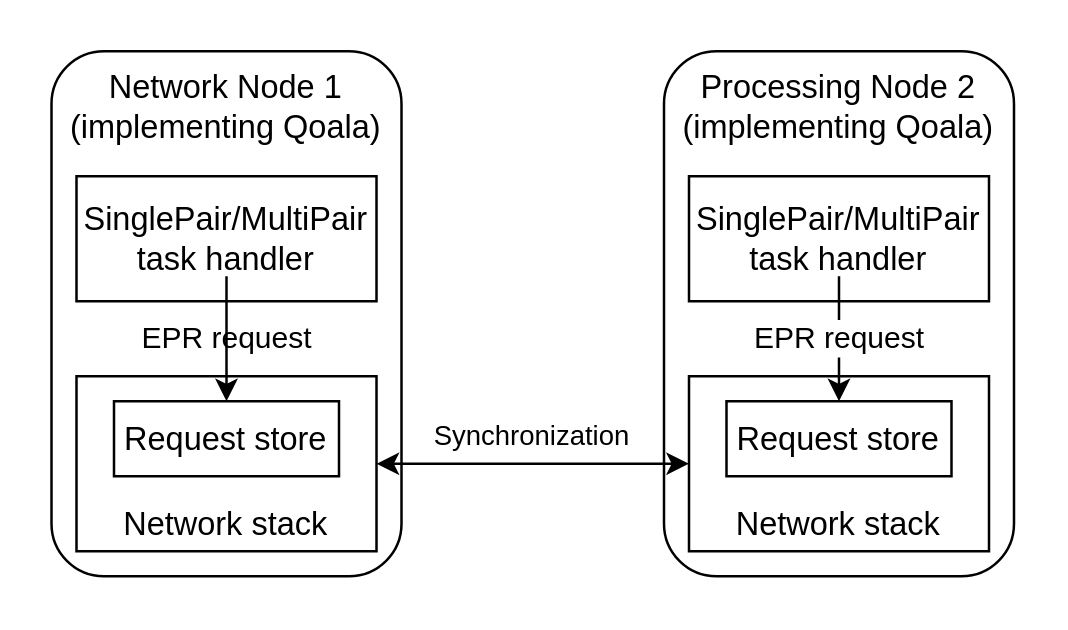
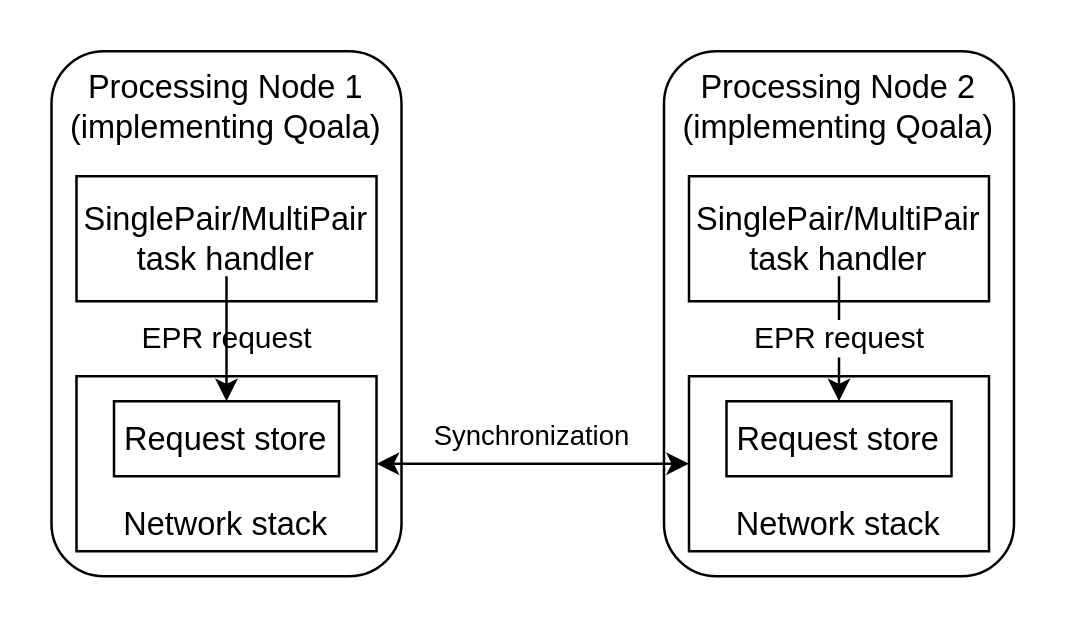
(226, 108) -> (226, 108)
